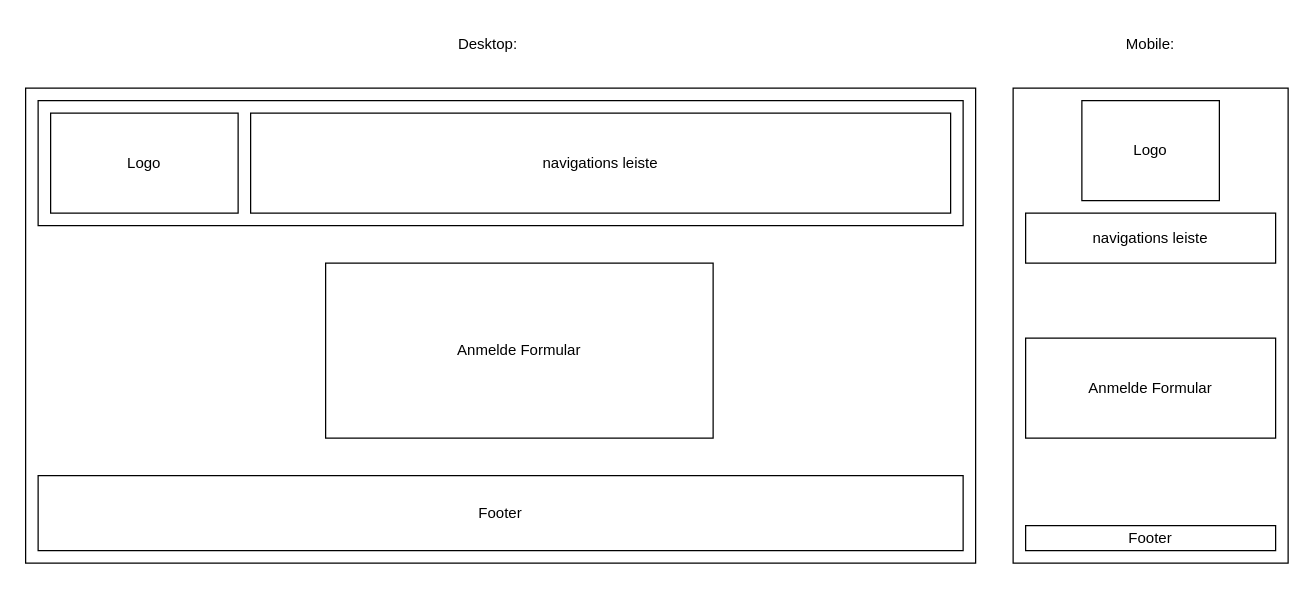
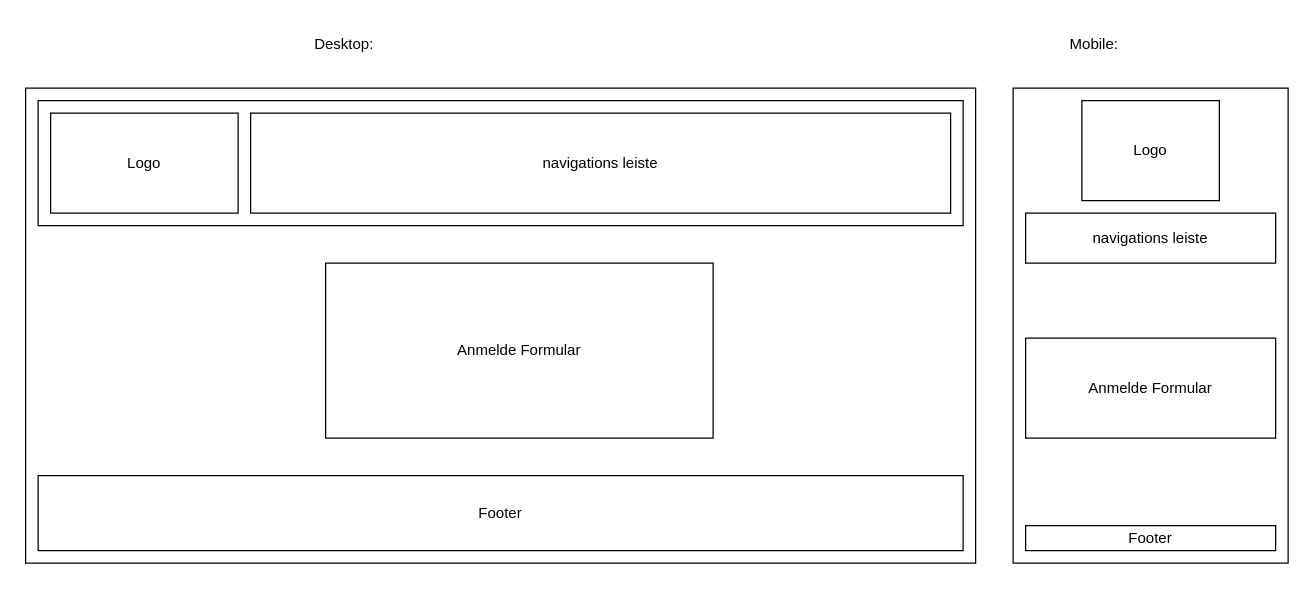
(488, 44) -> (344, 44)
(1151, 44) -> (1094, 44)
